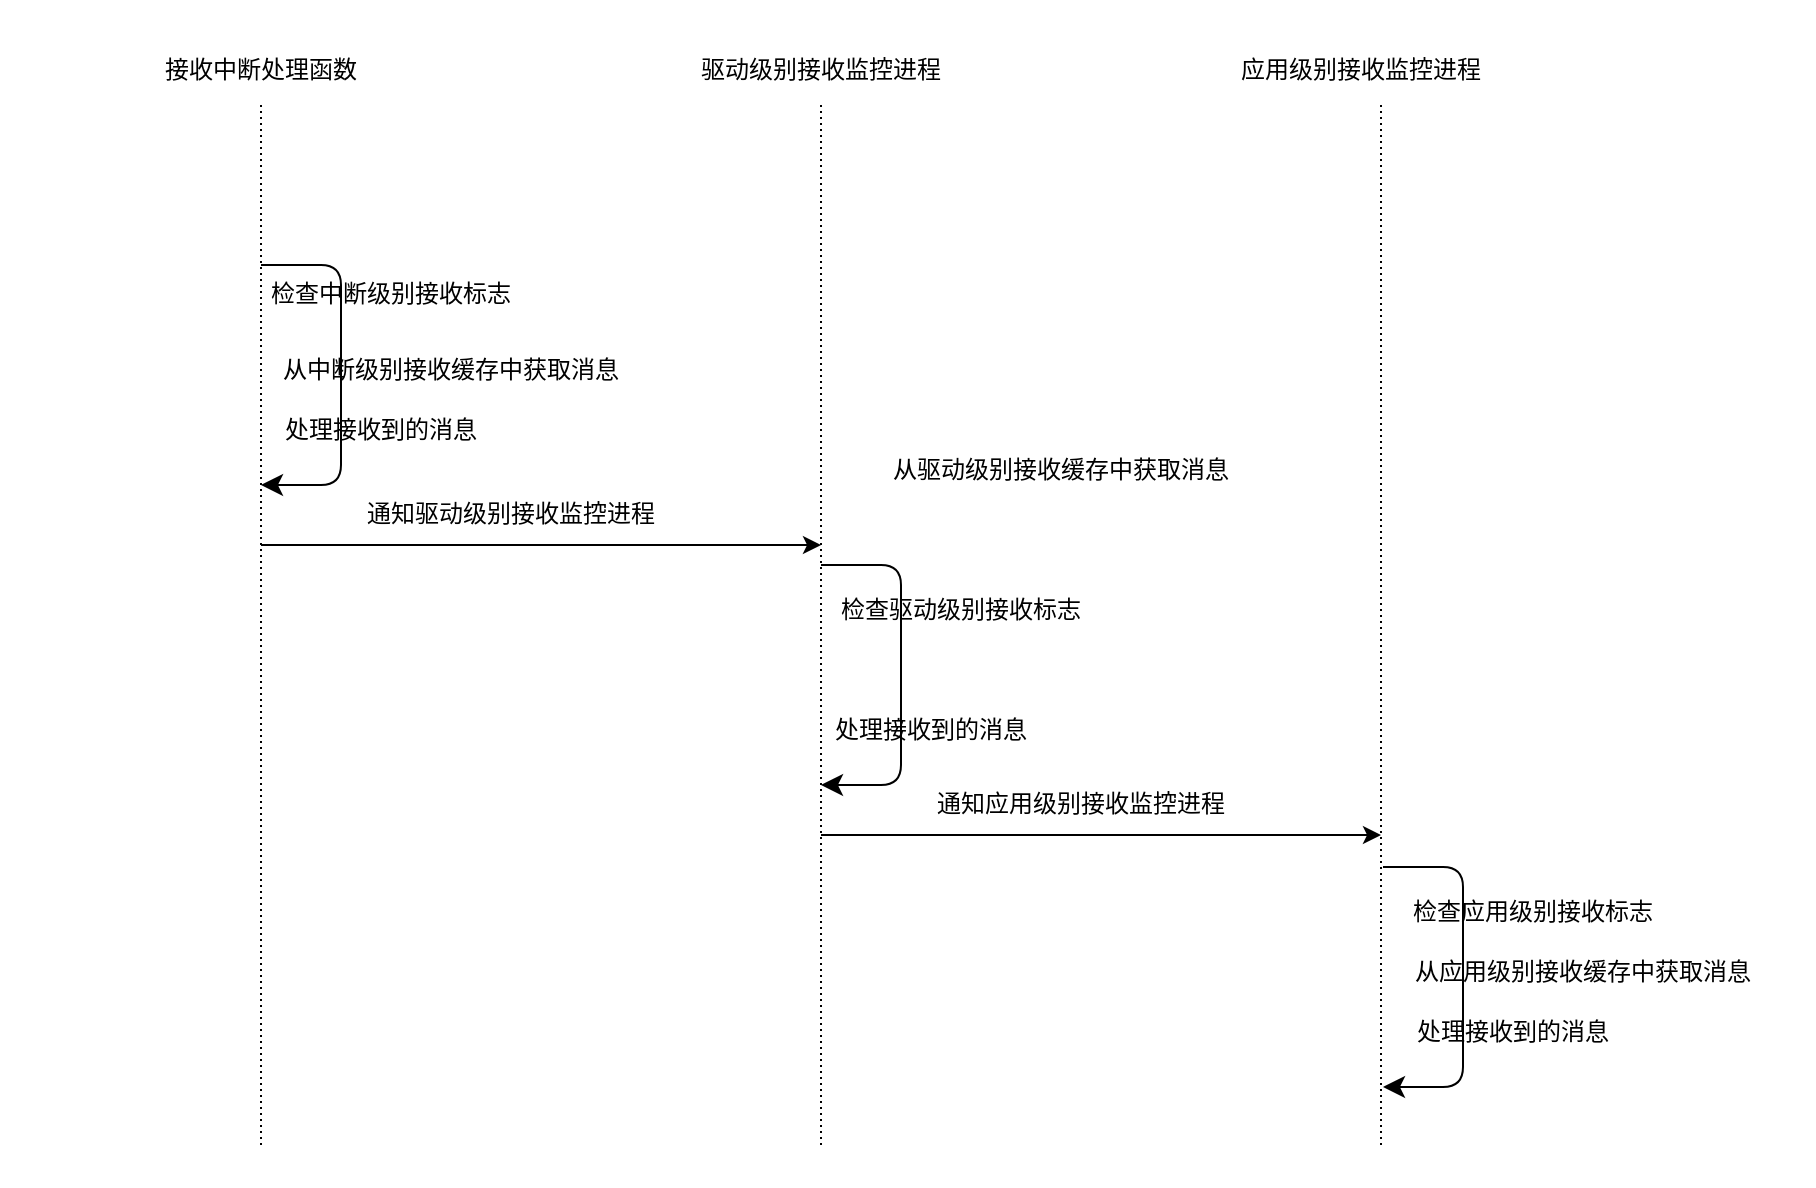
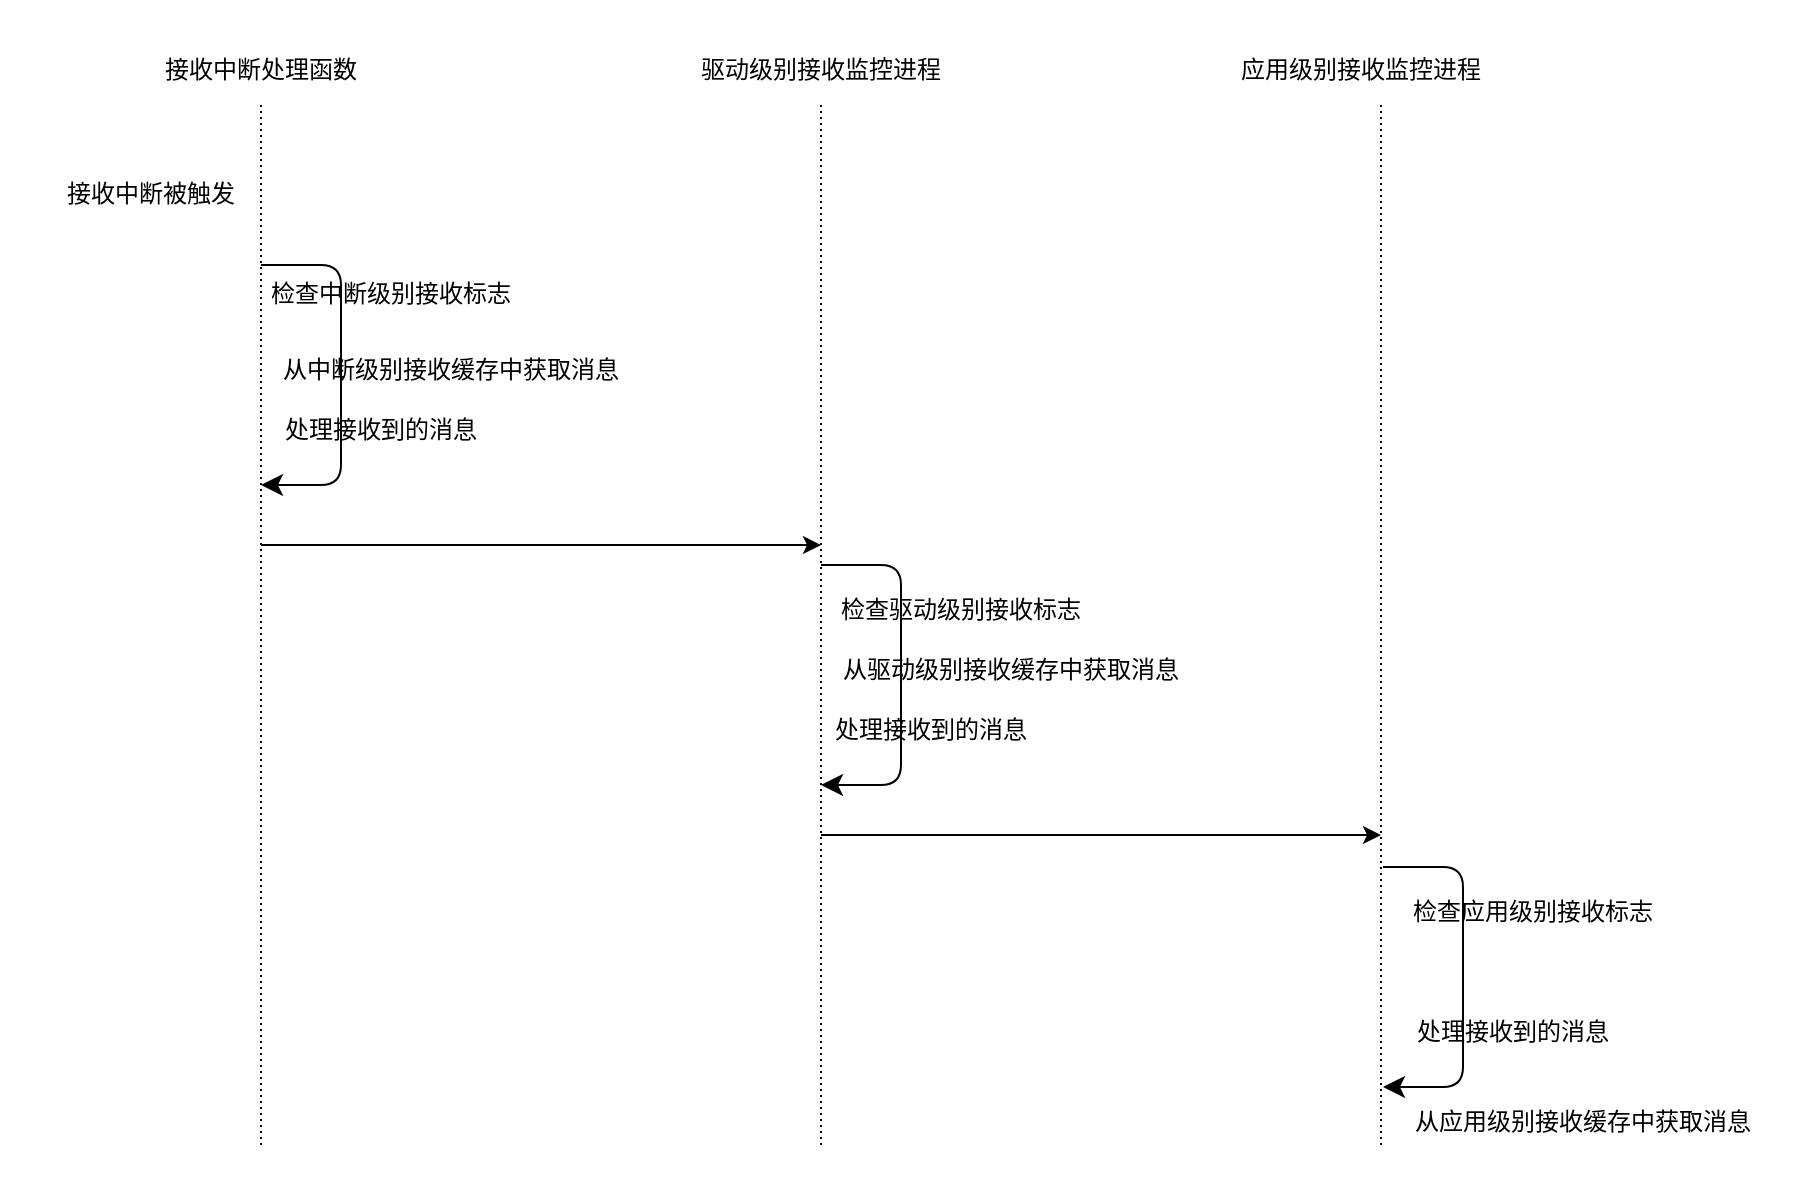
none -> (151, 195)
(1061, 471) -> (1011, 671)
(511, 515) -> none
(1081, 805) -> none
(1583, 973) -> (1583, 1123)
